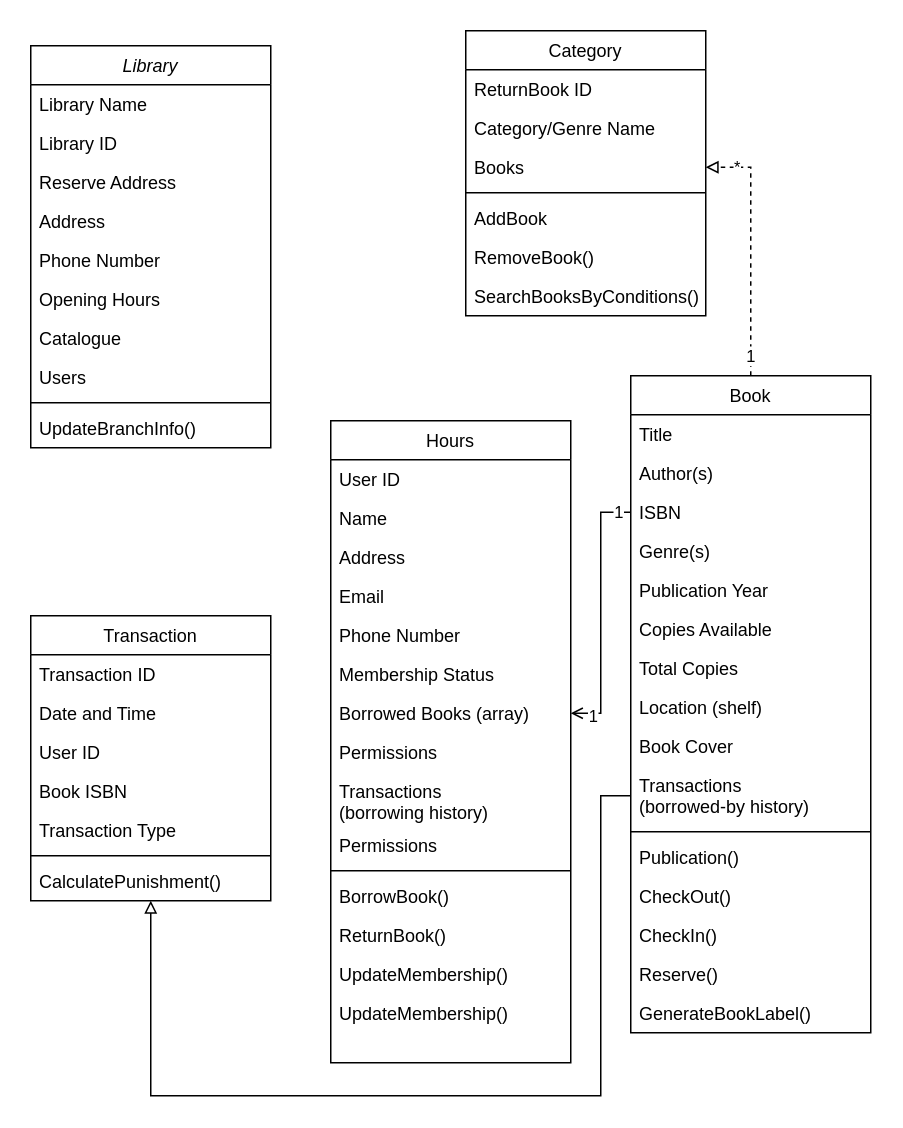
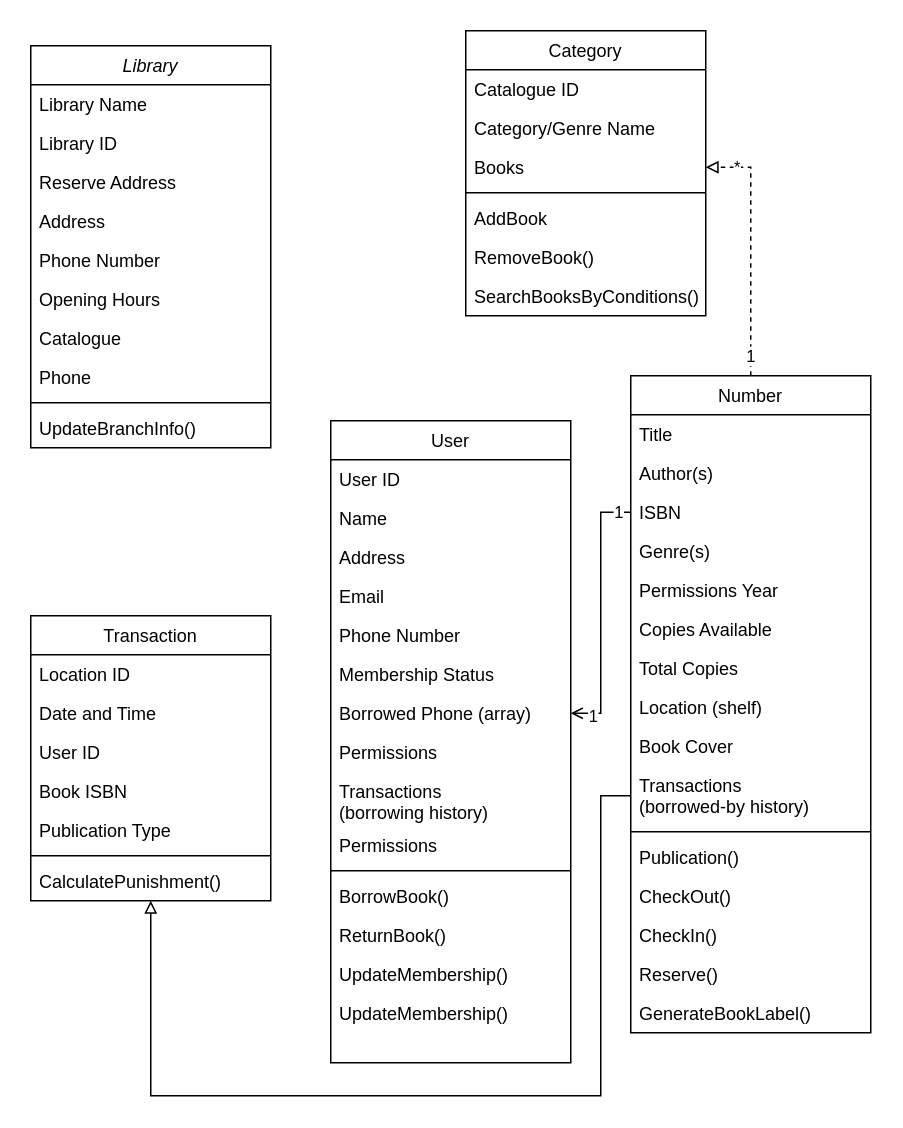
(537, 90) -> (530, 90)
(64, 378) -> (64, 378)
(750, 396) -> (750, 396)
(450, 441) -> (450, 441)
(710, 591) -> (713, 591)
(105, 675) -> (90, 675)
(445, 714) -> (445, 714)
(115, 831) -> (110, 831)
